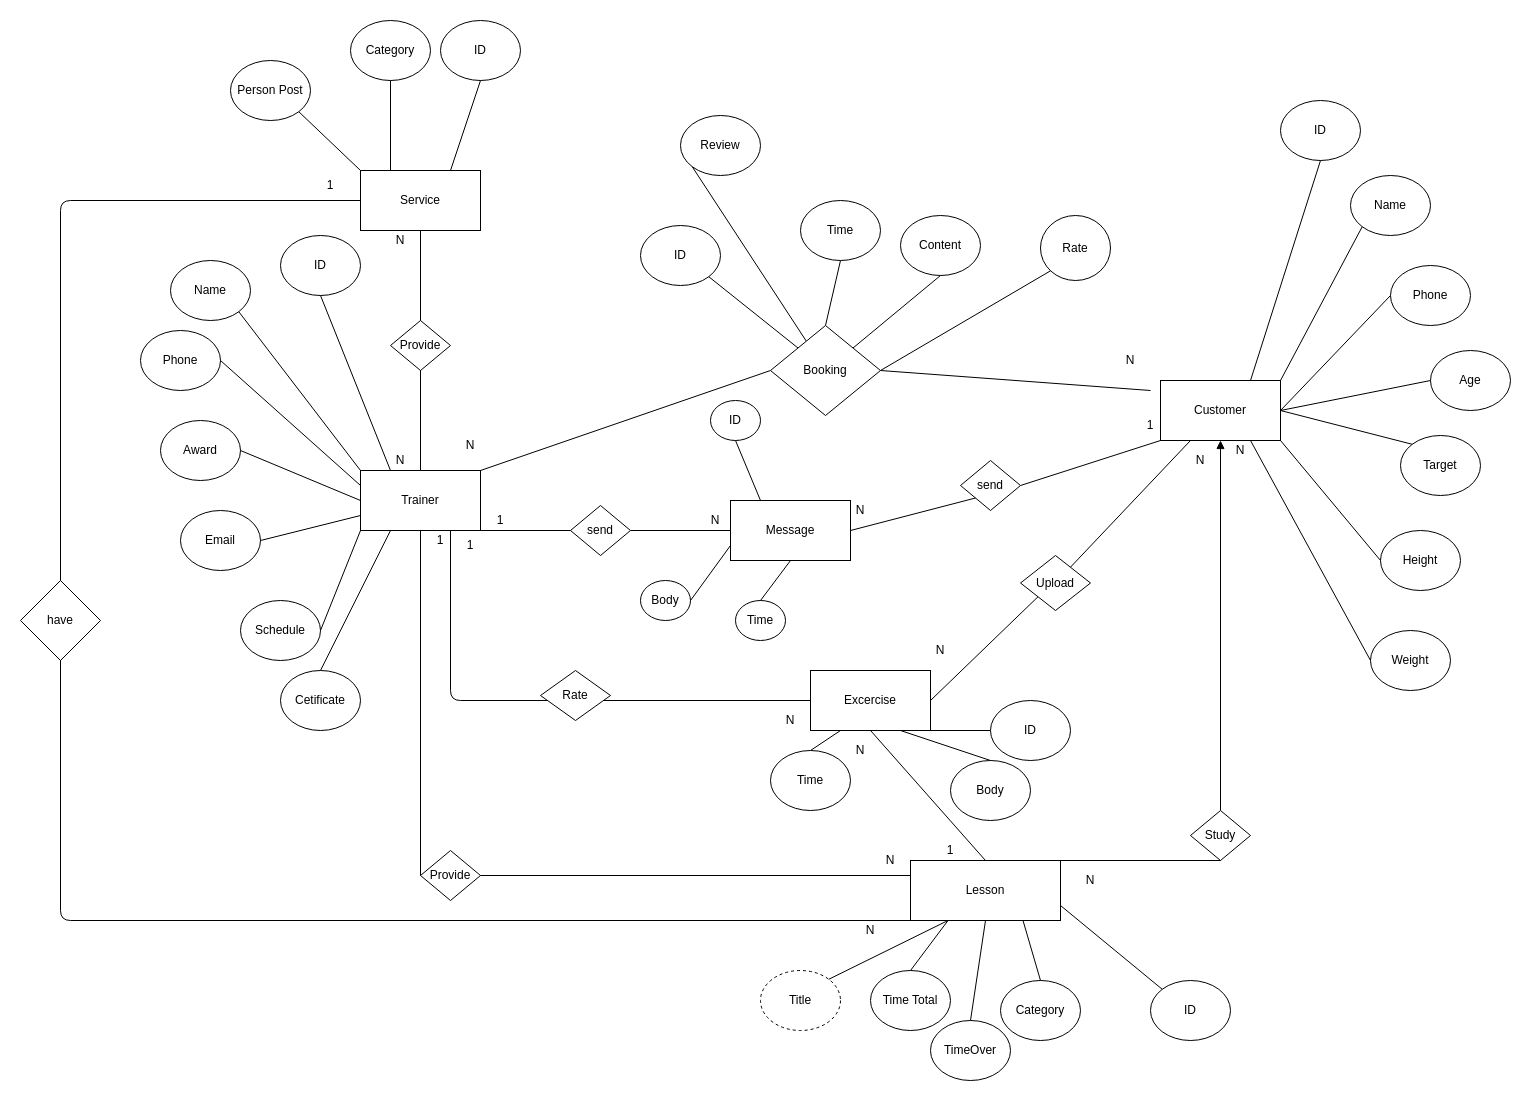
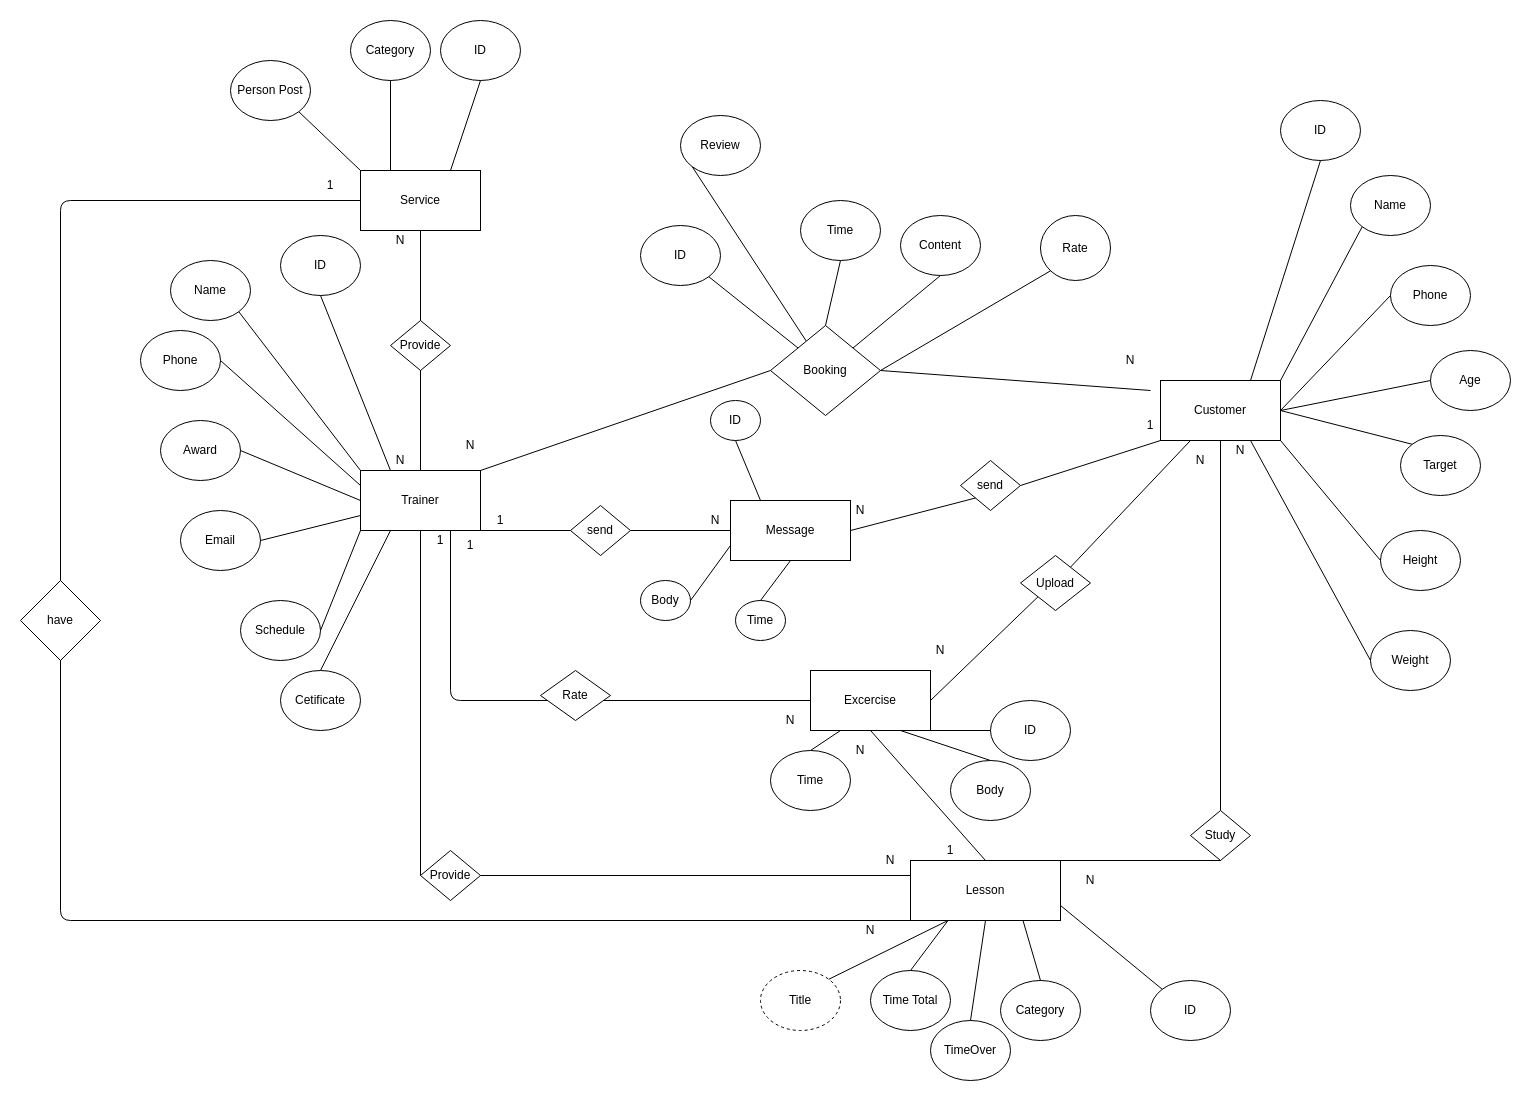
(1221, 450) -> (1221, 447)
